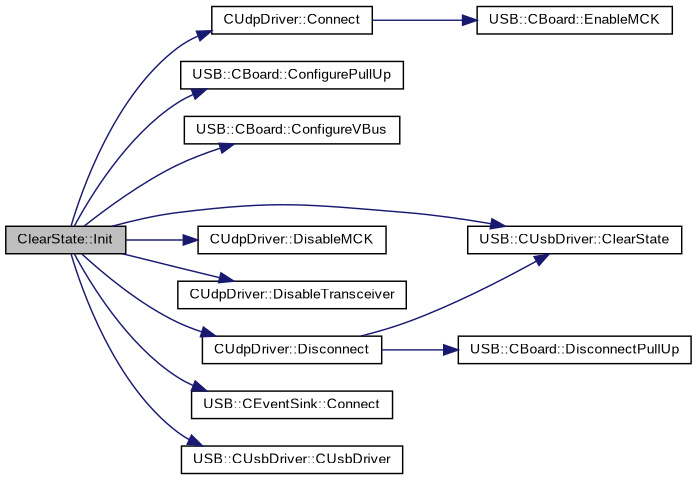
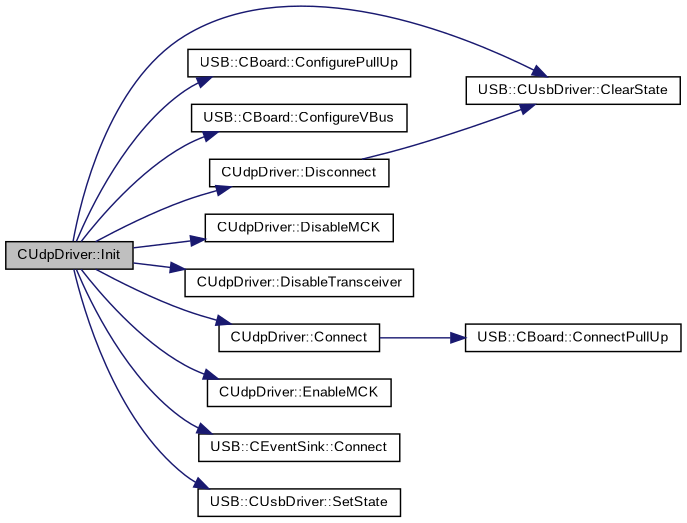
(575, 20) -> (573, 338)
(66, 240) -> (69, 255)
(575, 350) -> none
none -> (299, 393)
(292, 460) -> (299, 503)
